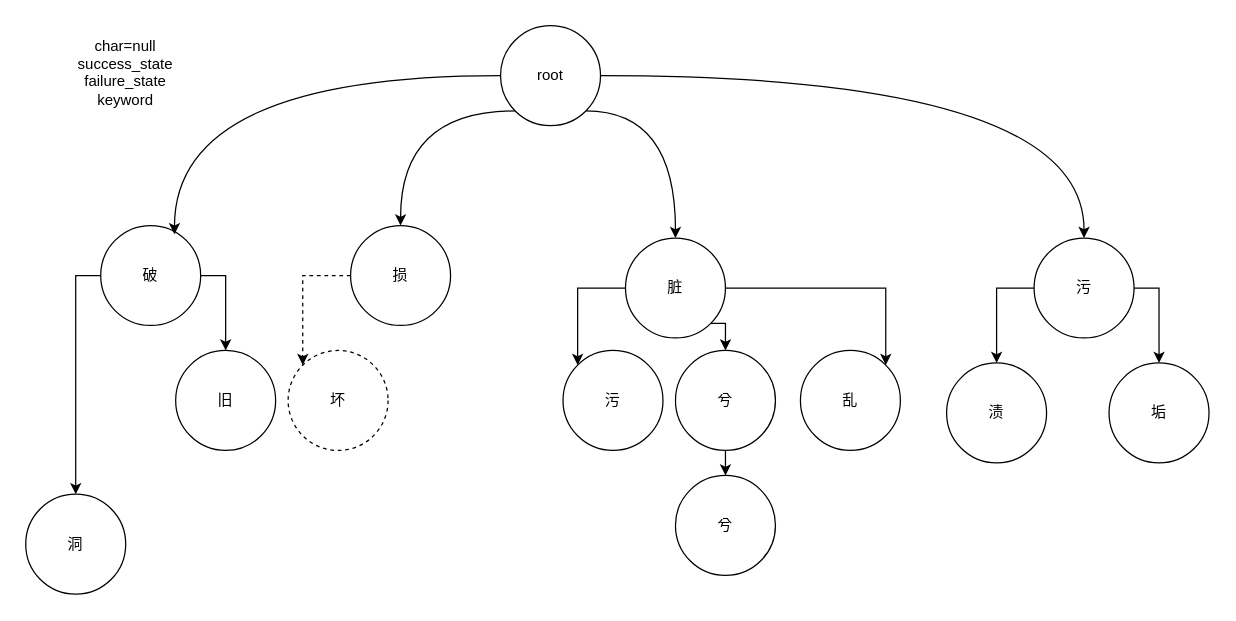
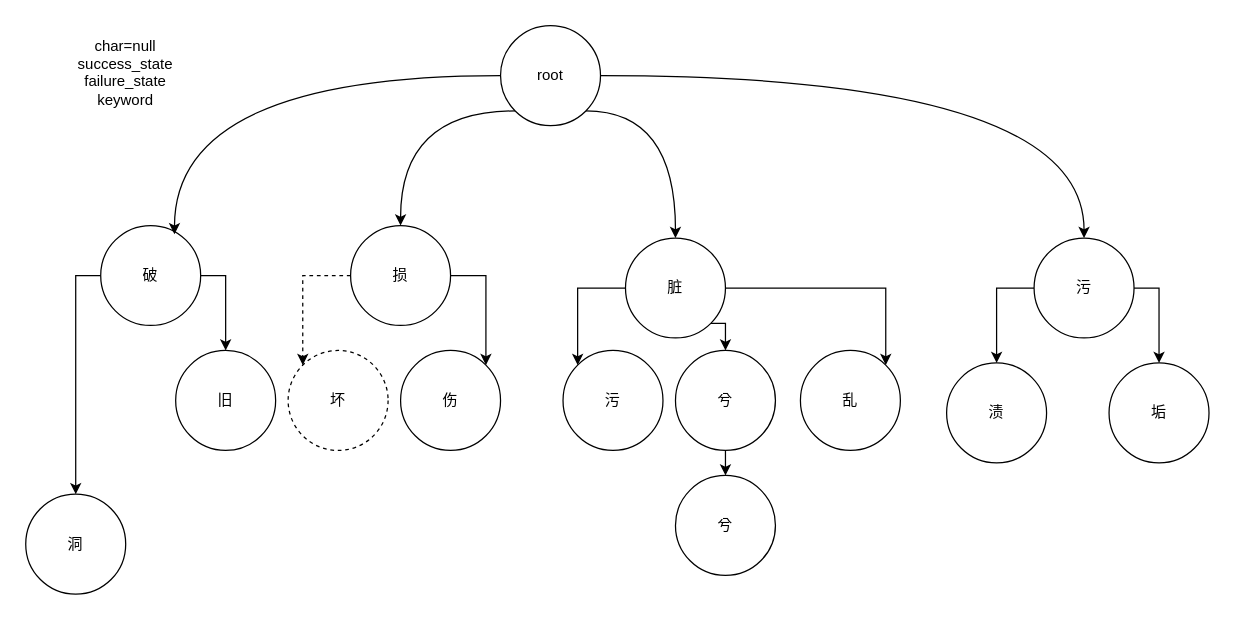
none -> (486, 299)
none -> (451, 401)
